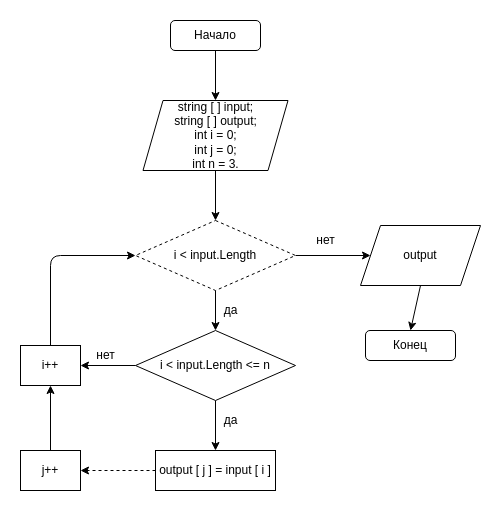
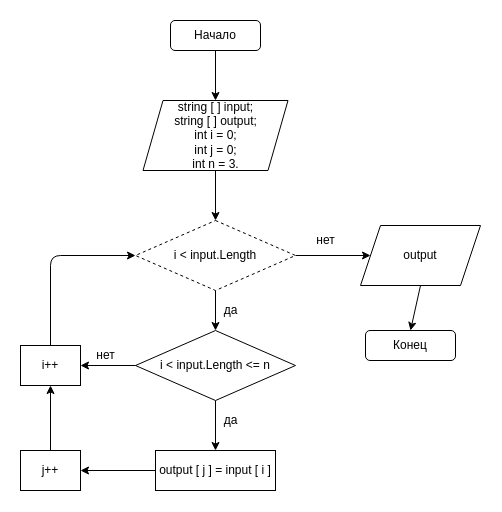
(121, 471) -> (121, 471)
